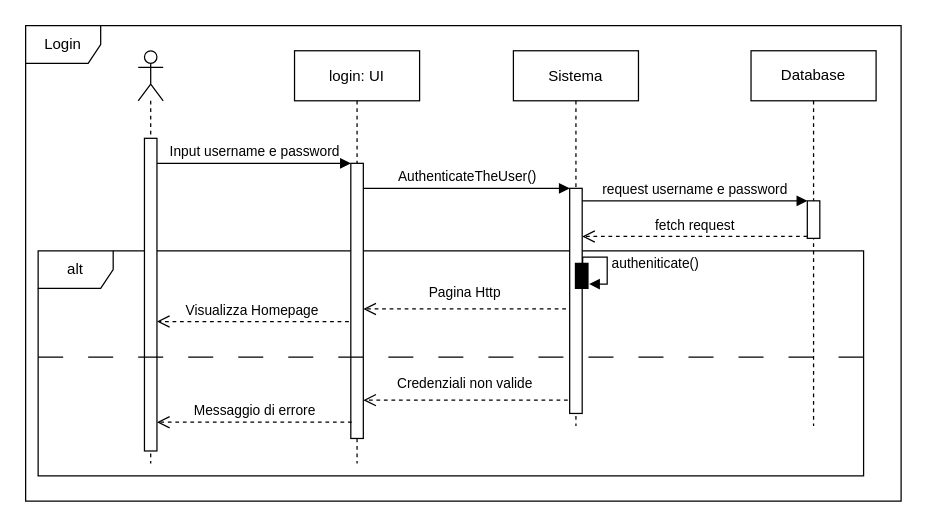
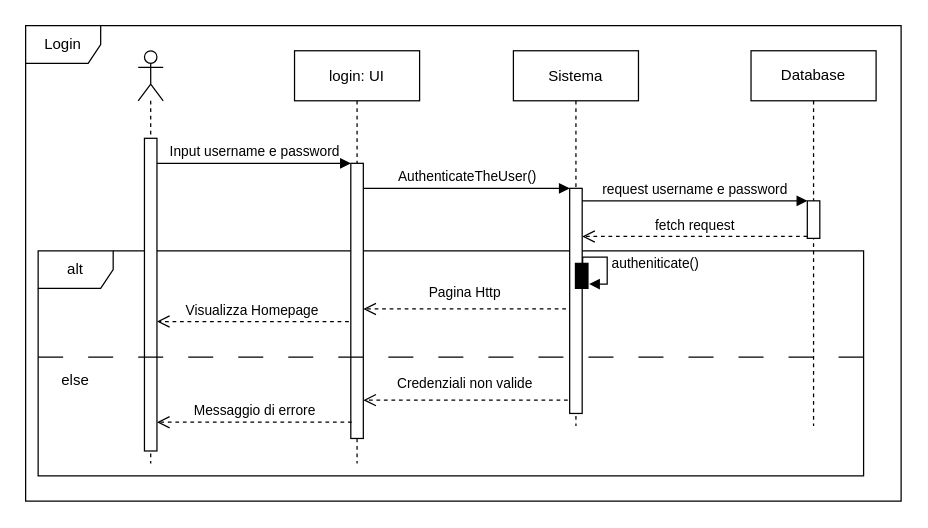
none -> (76, 379)
